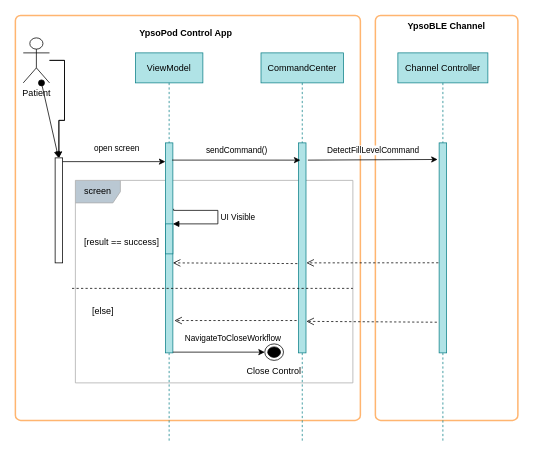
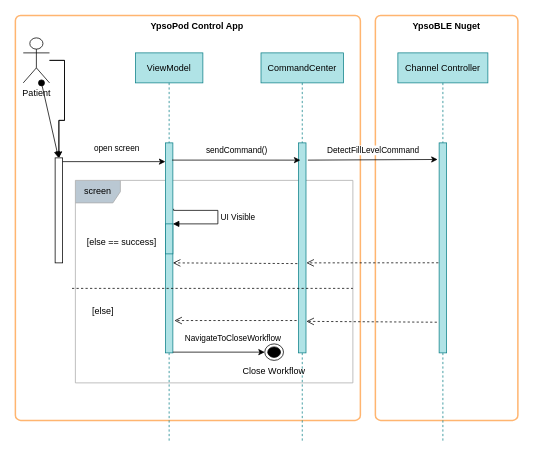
(446, 26) -> (446, 26)
(186, 33) -> (197, 25)
(122, 243) -> (122, 243)
(274, 372) -> (274, 372)
